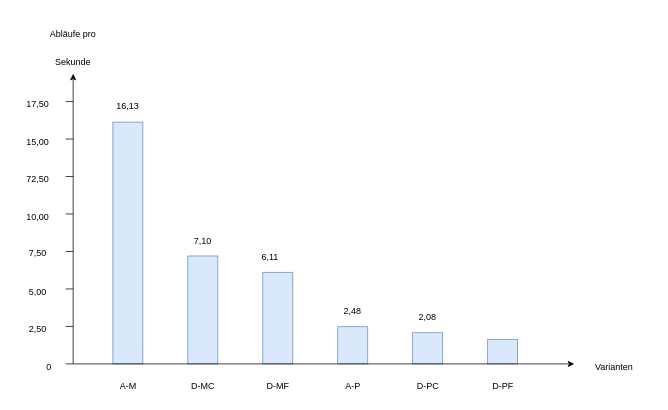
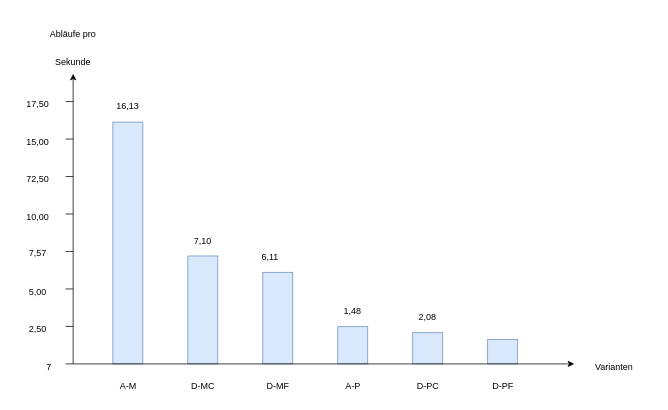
(38, 254) -> (38, 254)
(353, 312) -> (353, 312)
(49, 367) -> (49, 367)
